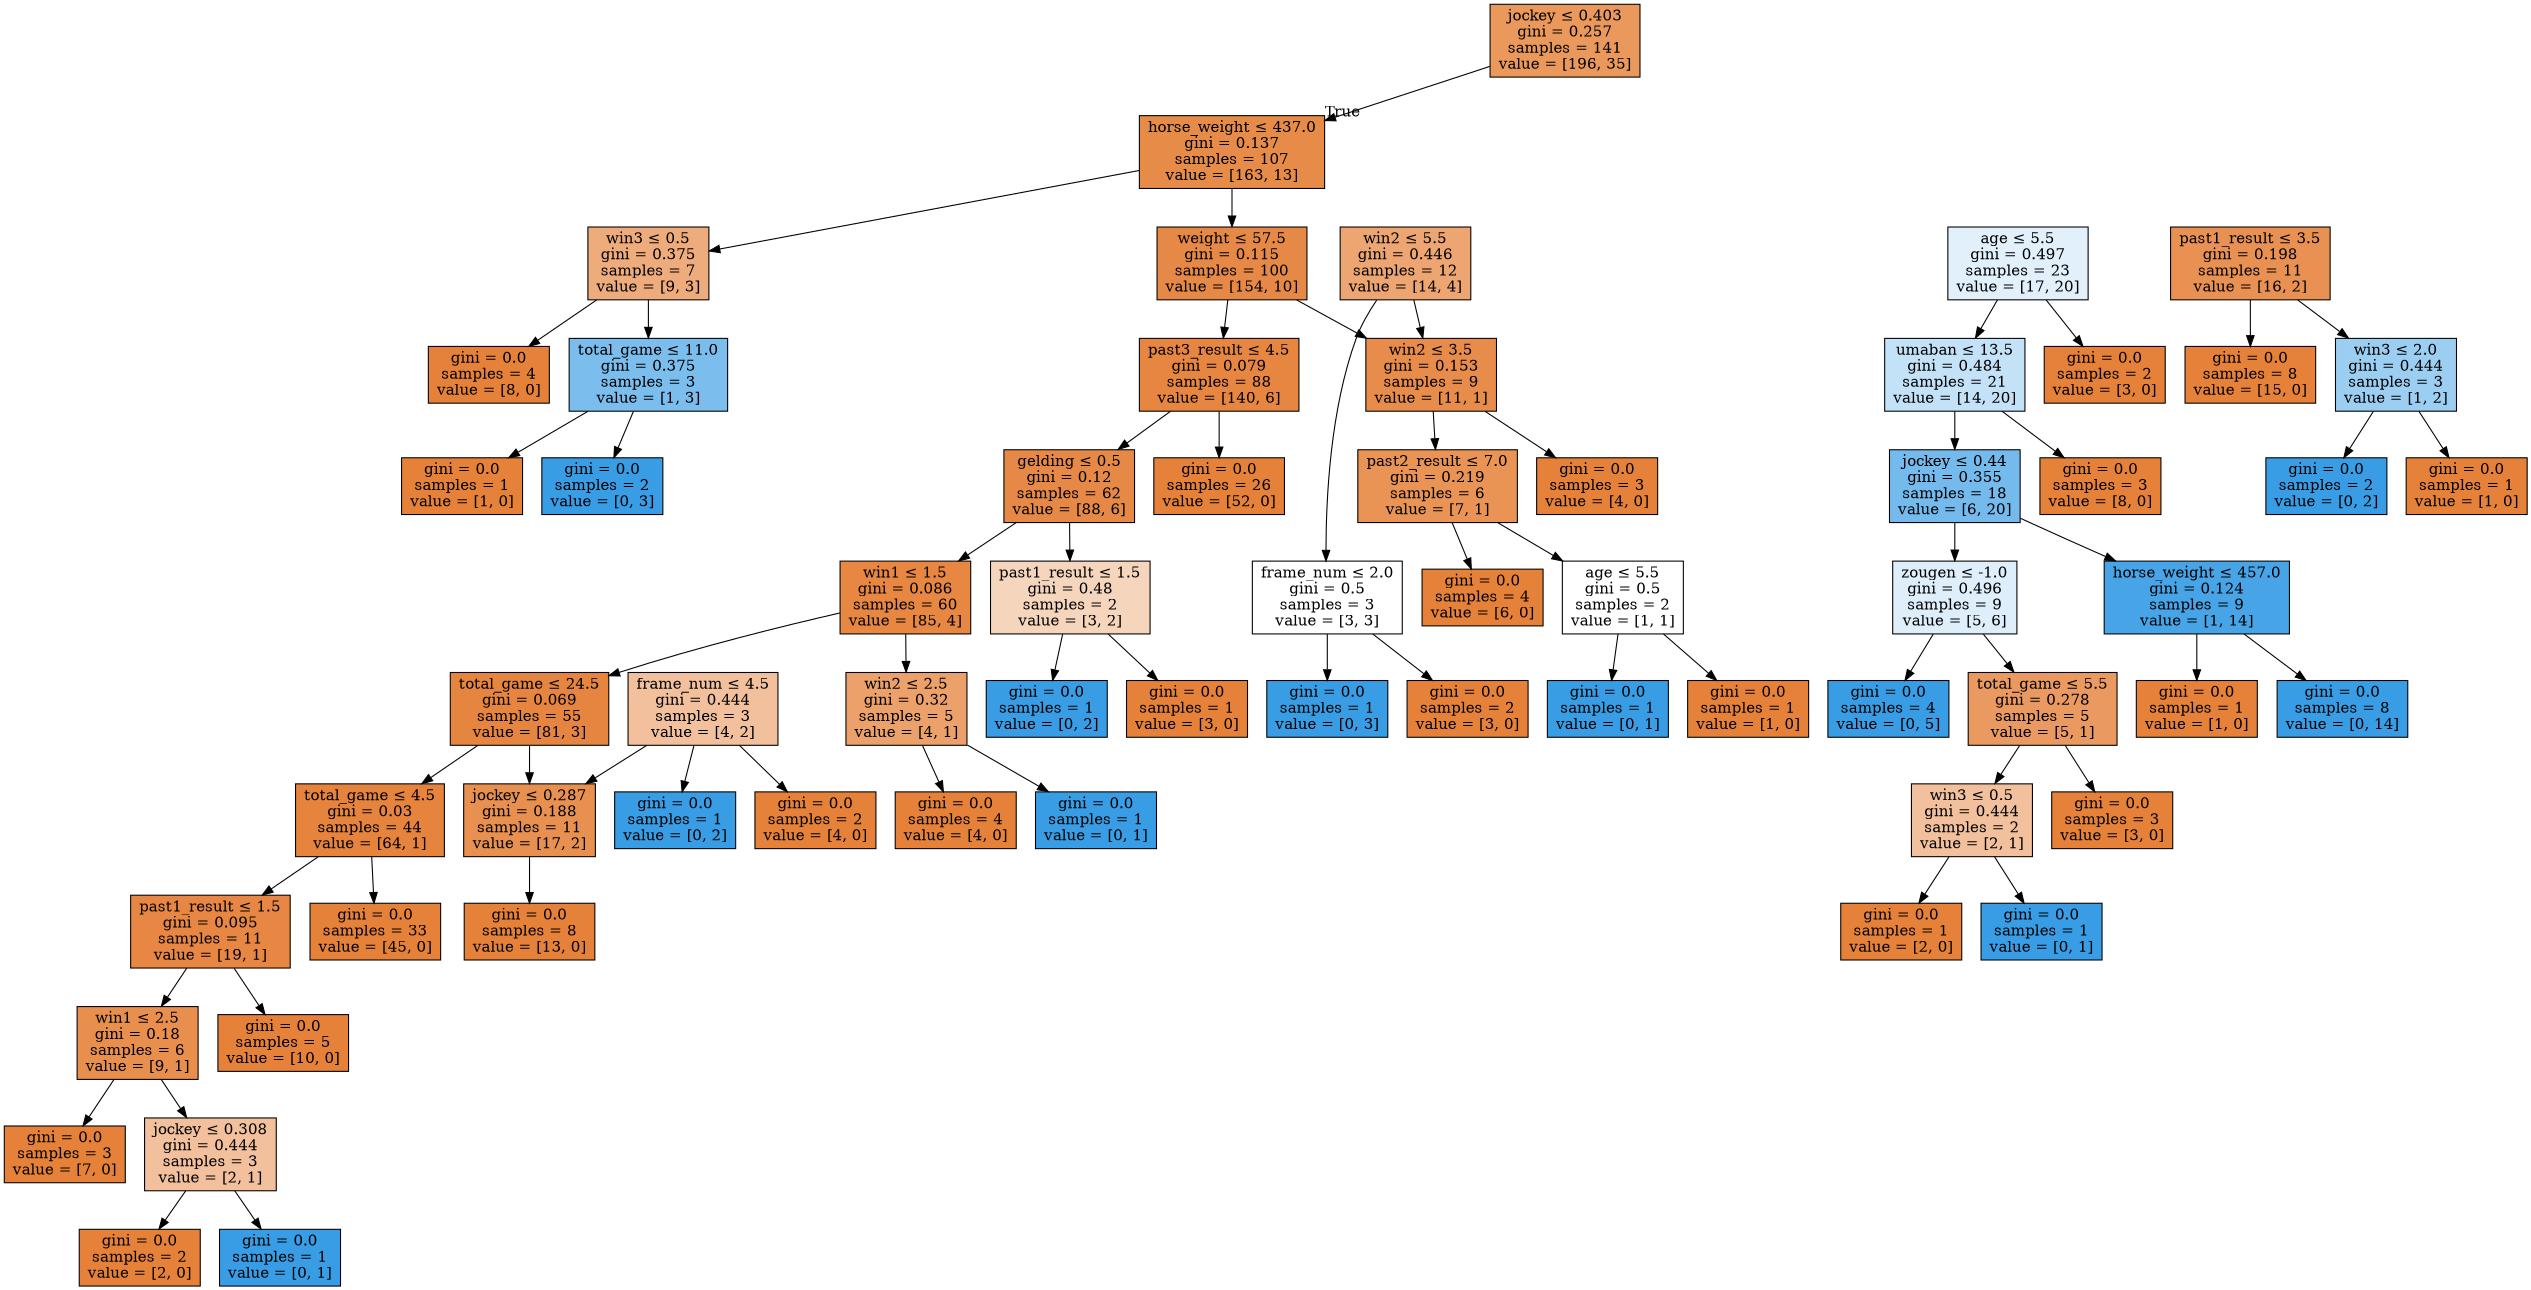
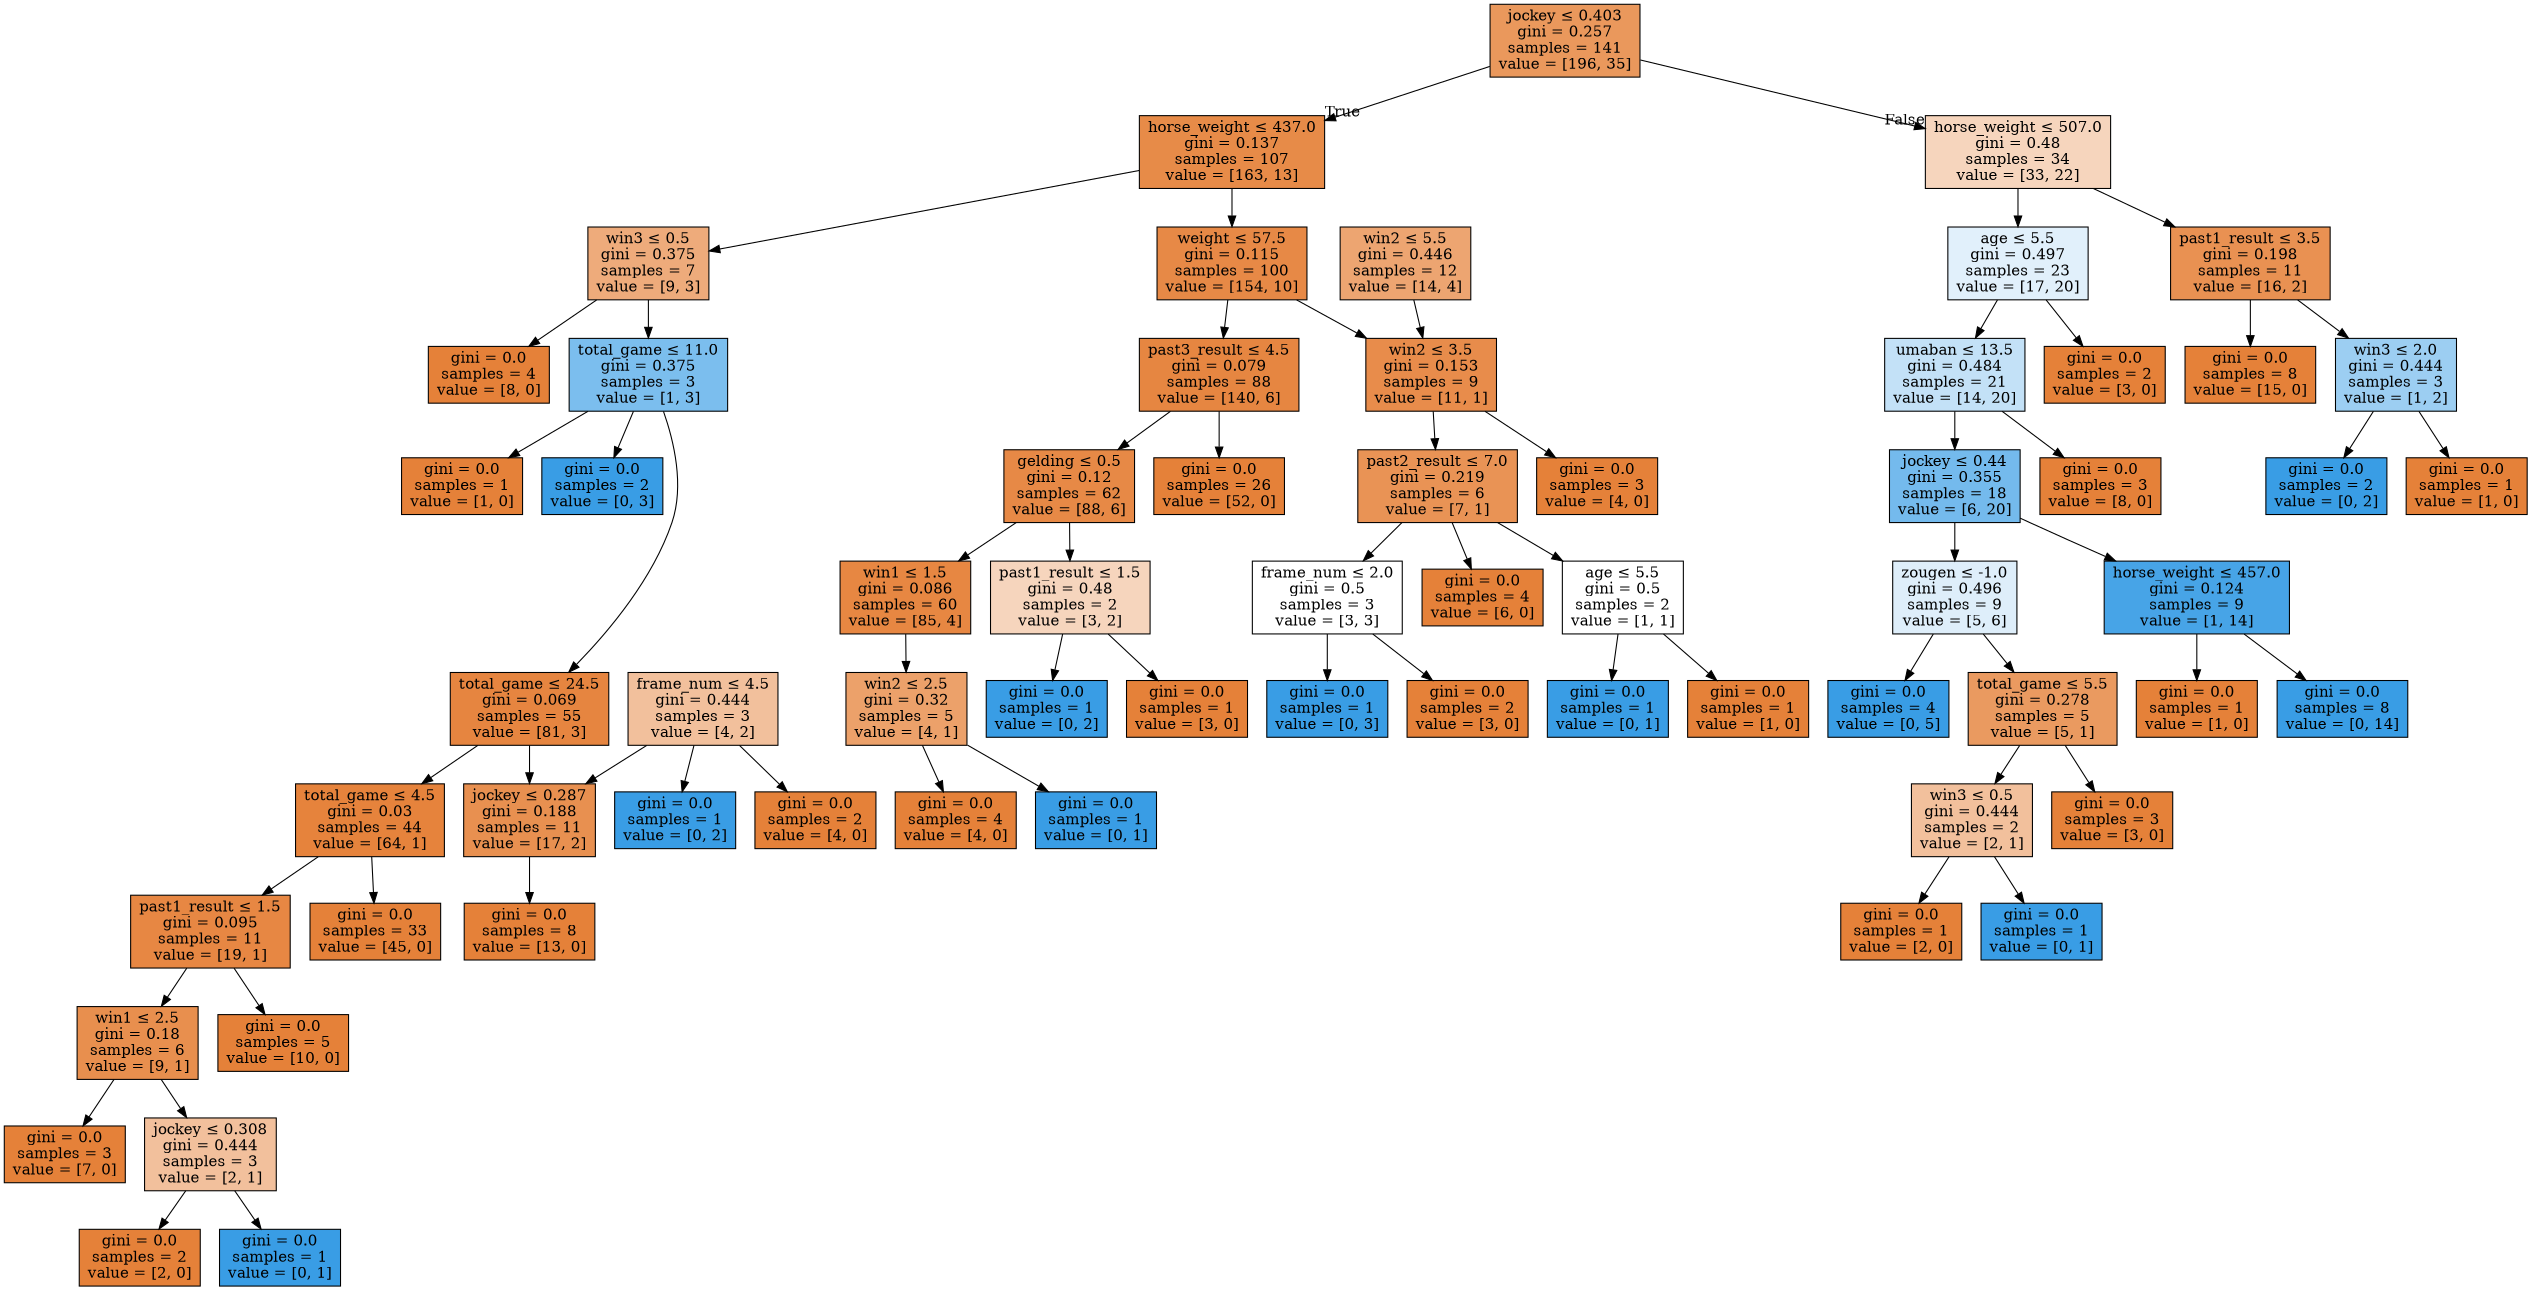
none -> (2018, 152)
(1336, 422) -> (1386, 538)
(729, 640) -> (661, 550)
